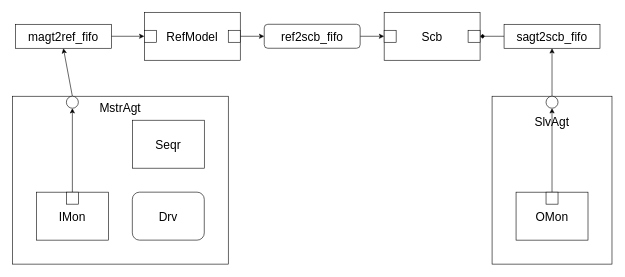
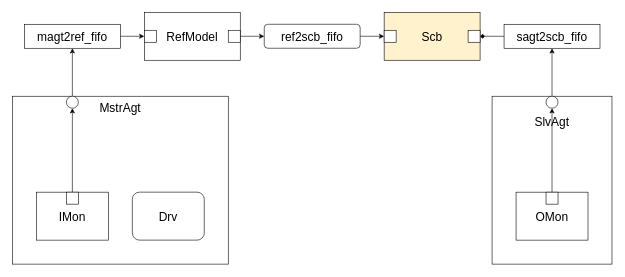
(63, 36) -> (72, 36)
(432, 36) -> (432, 36)
(168, 144) -> none
